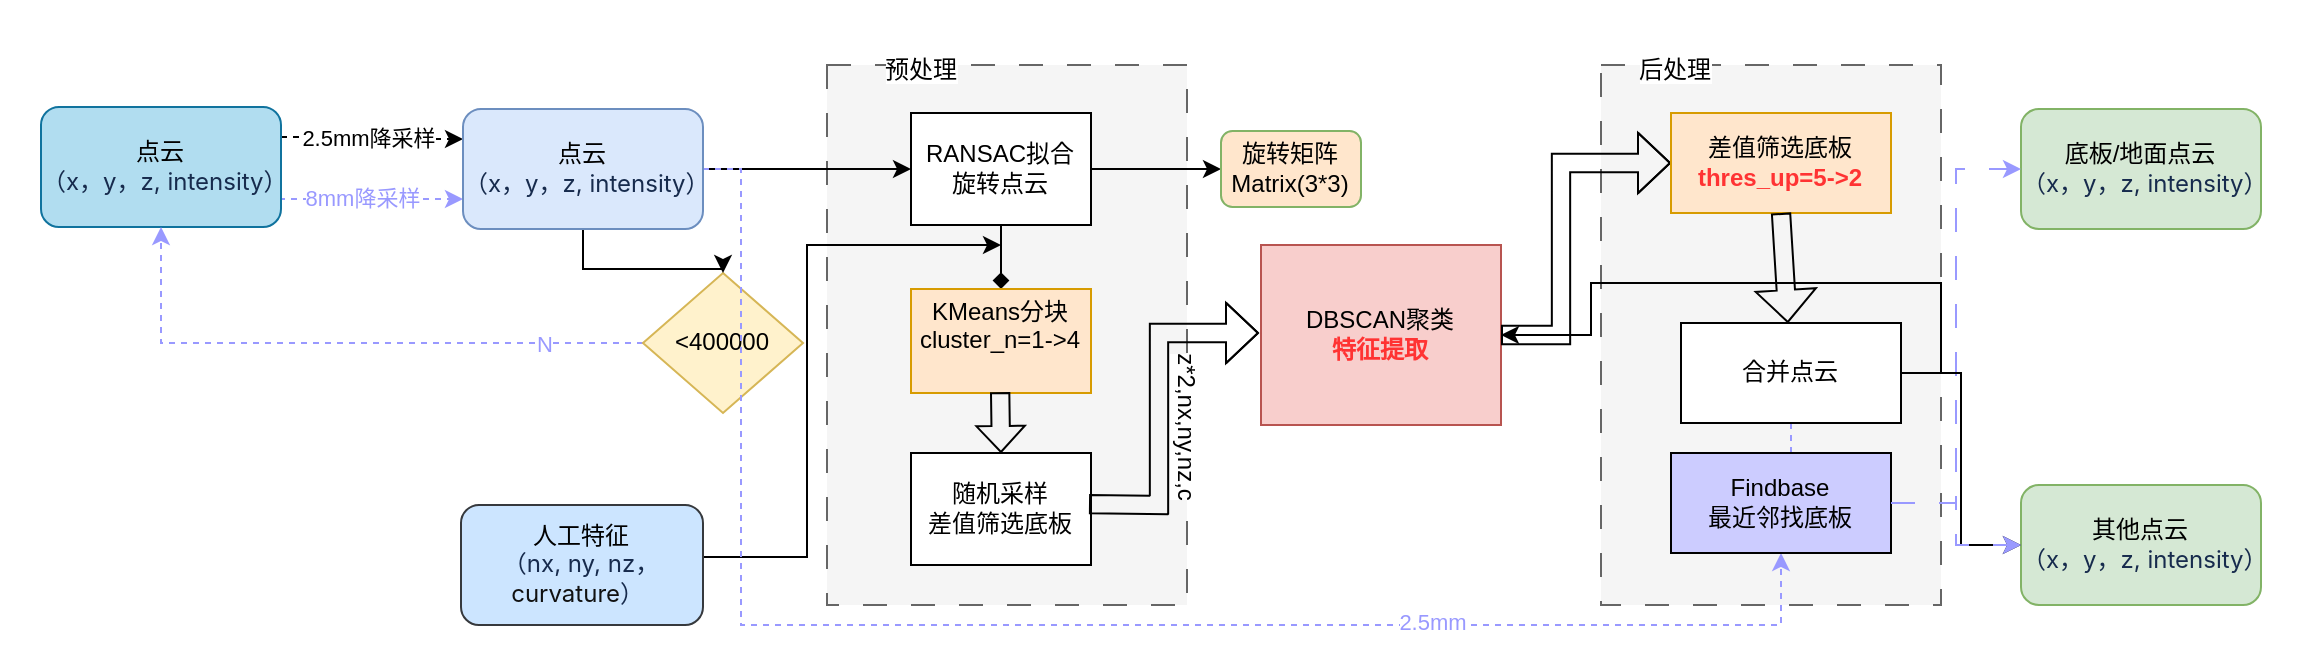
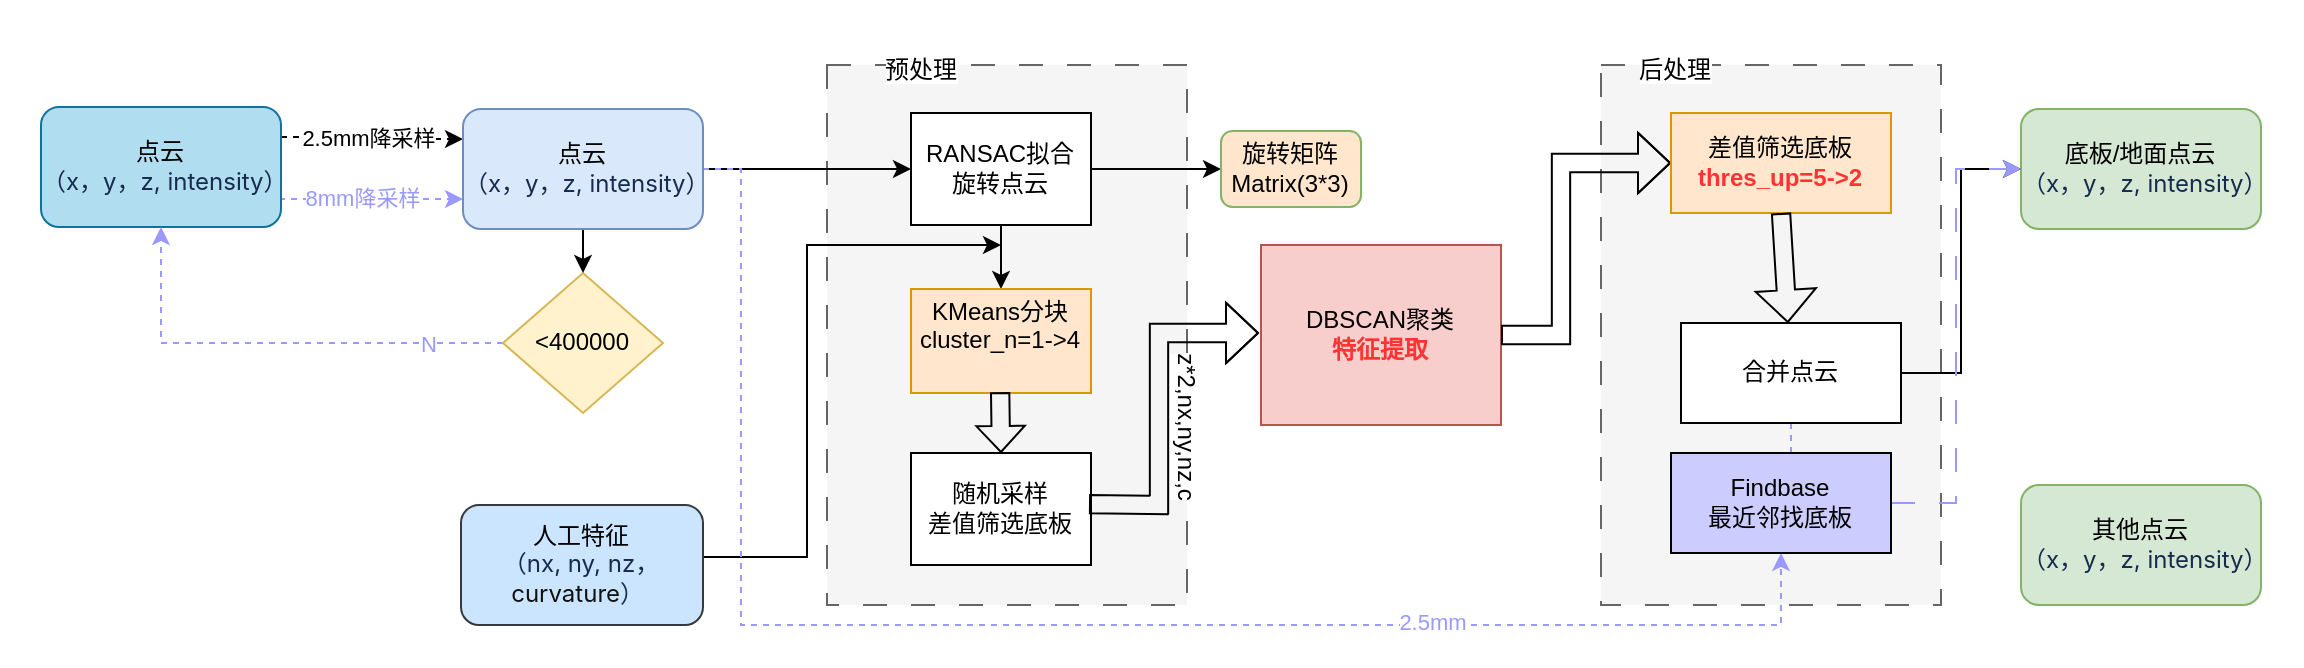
(1001, 273) -> (1001, 274)
(1711, 283) -> (1961, 272)
(723, 343) -> (583, 343)
(1961, 459) -> none
(1958, 545) -> none
